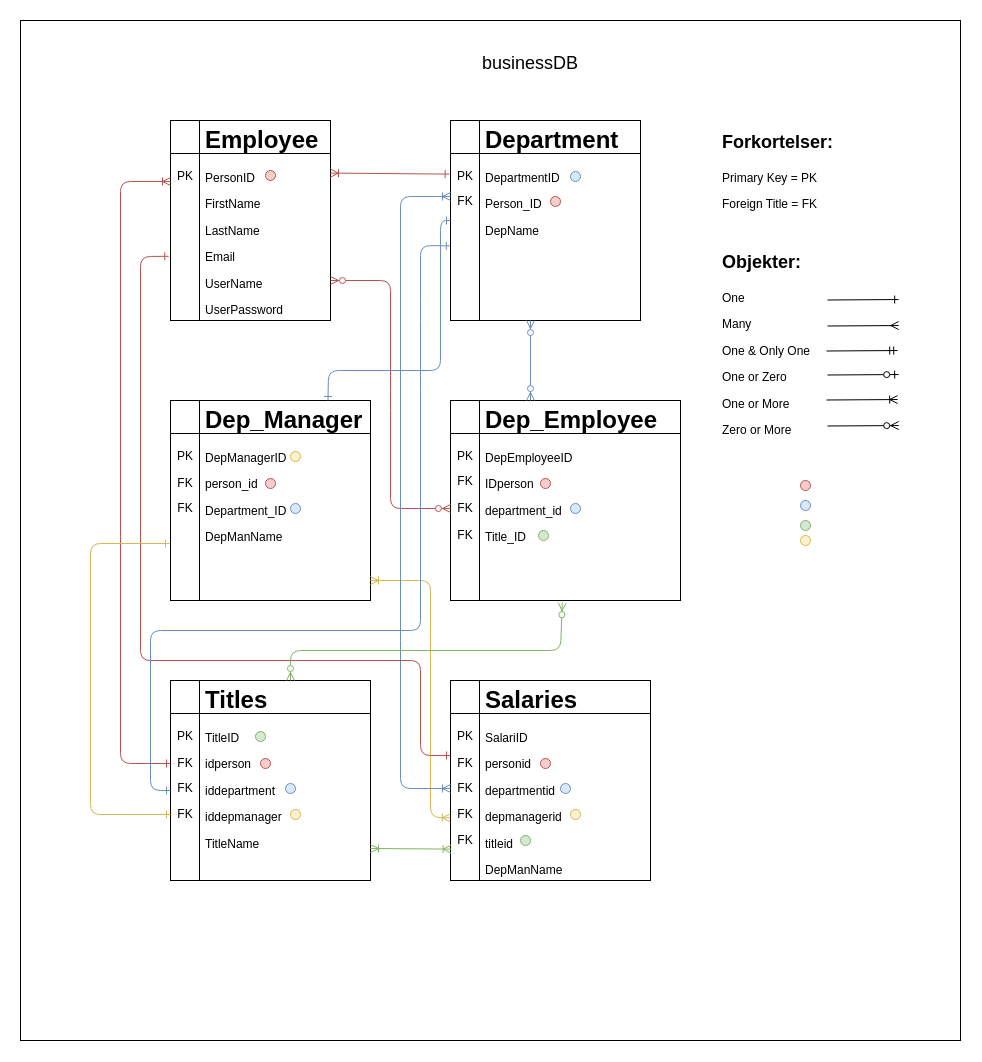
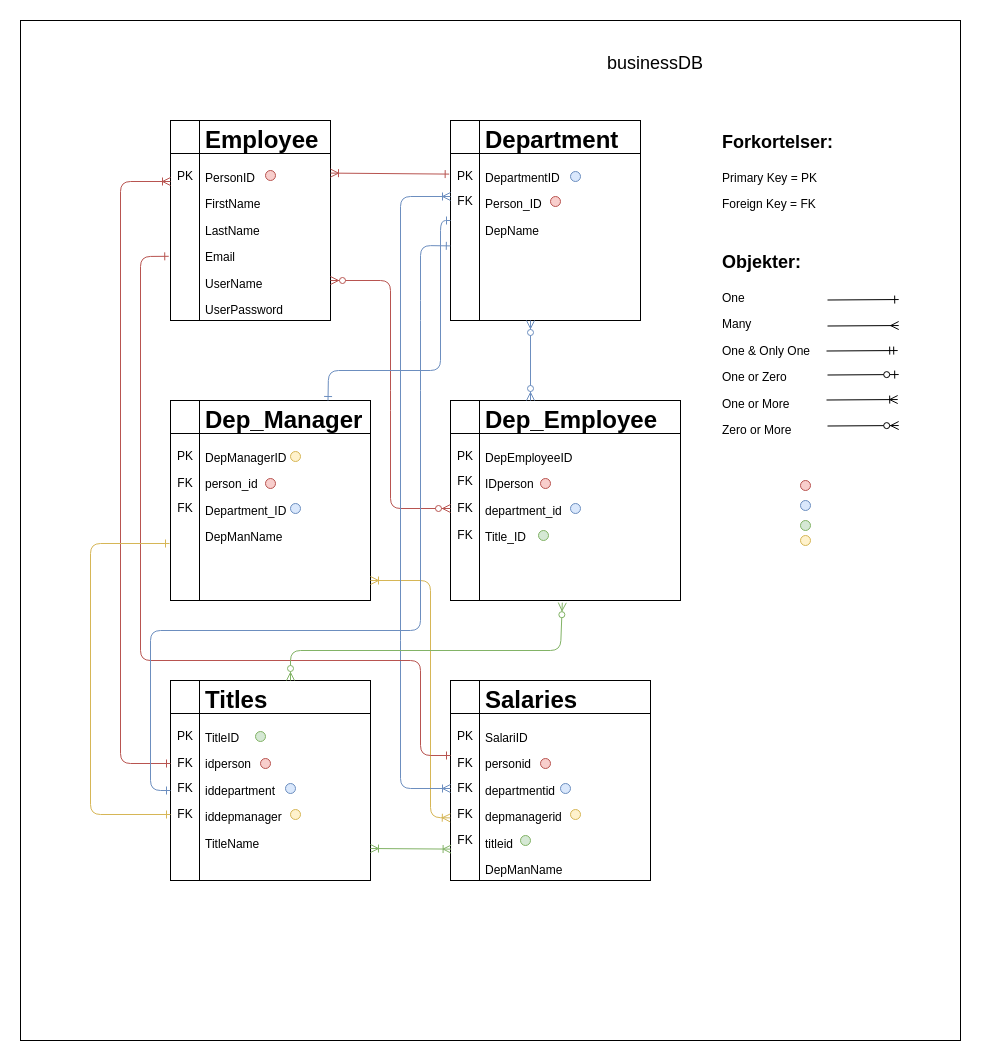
(531, 63) -> (656, 63)
(774, 132) -> (770, 132)
